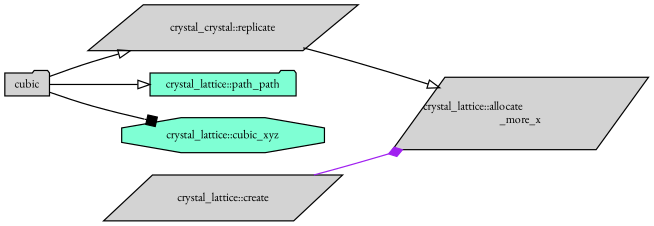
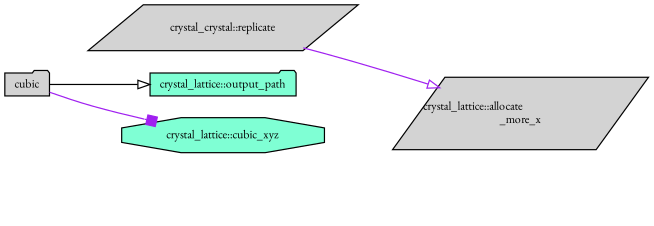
(84, 64) -> none
(366, 65) -> (366, 65)
(223, 84) -> (223, 84)
(96, 107) -> (96, 107)
(223, 198) -> none
